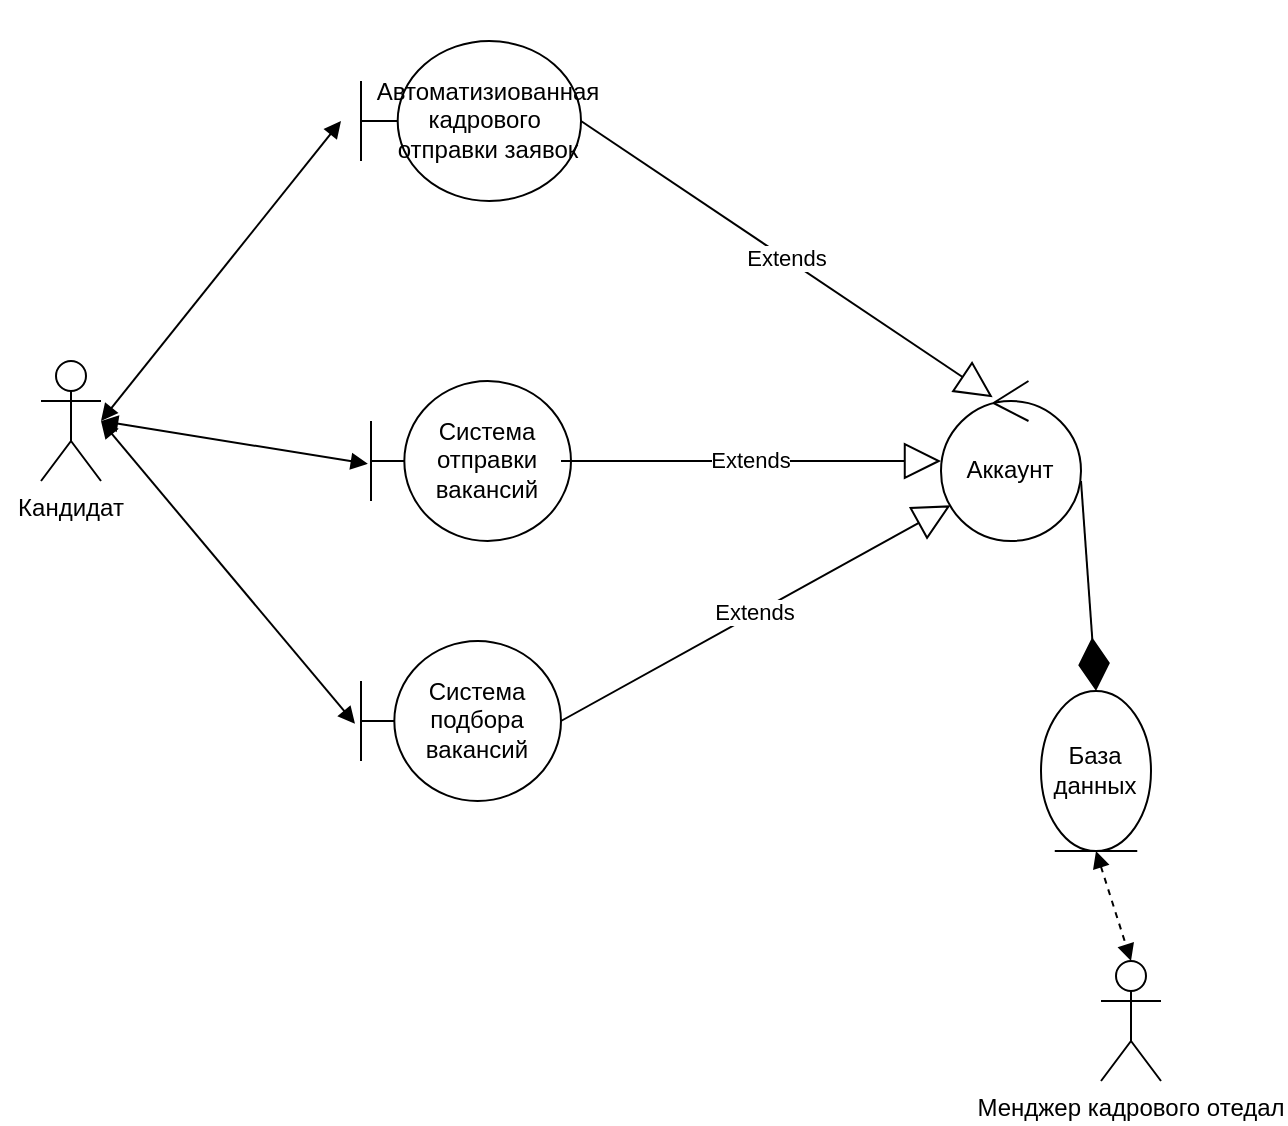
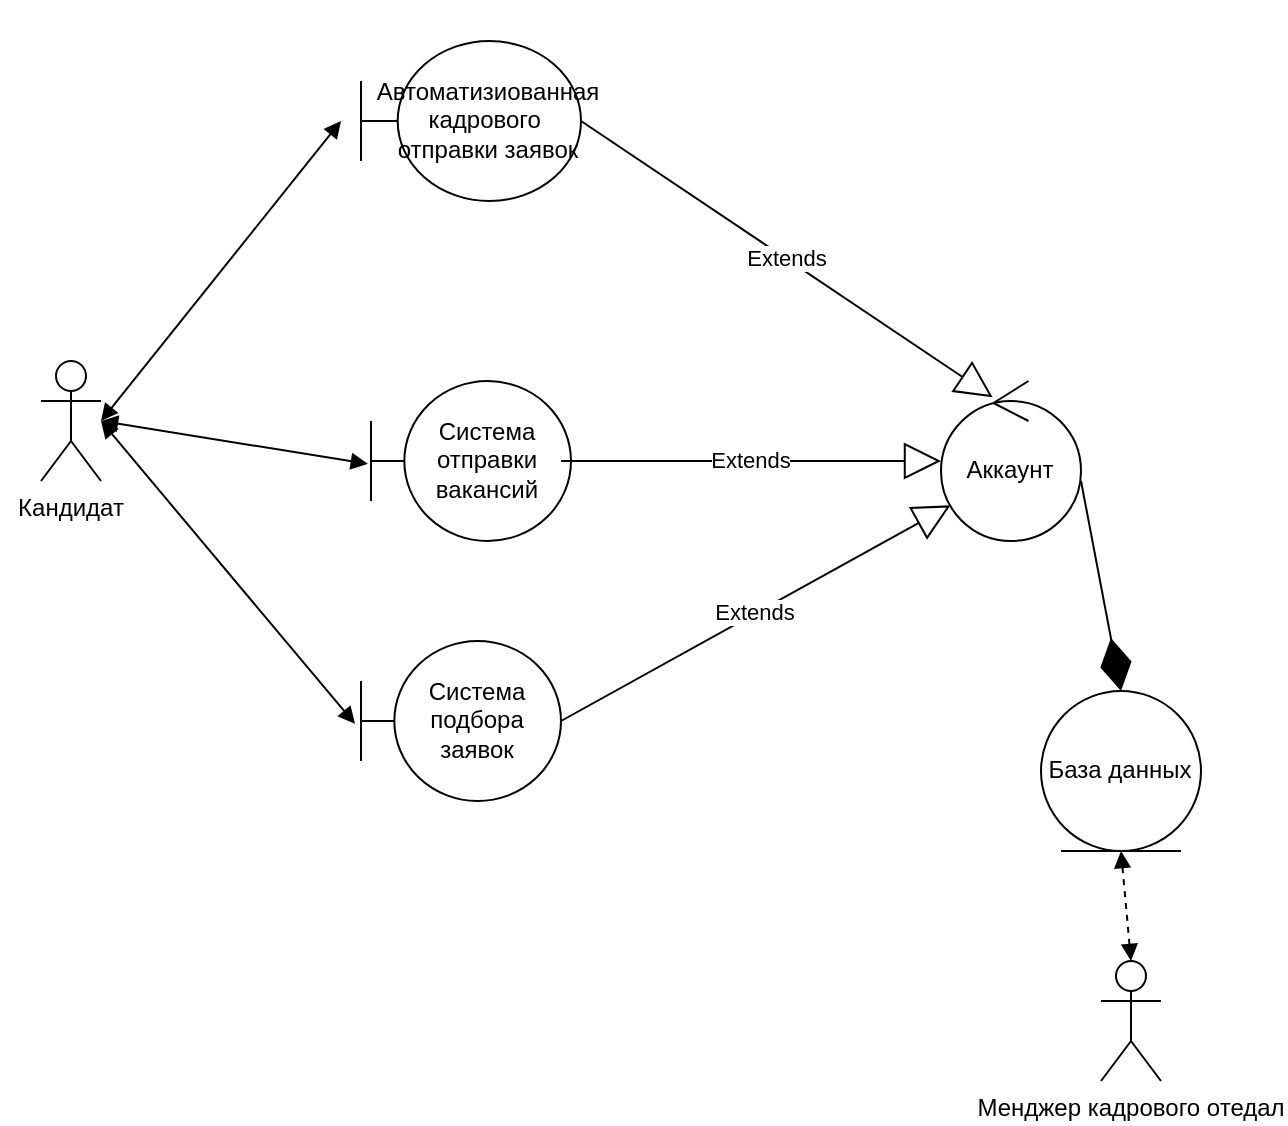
(478, 721) -> (478, 721)
(1096, 771) -> (1121, 771)
